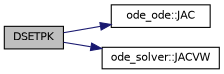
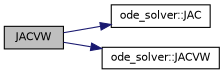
(161, 16) -> (161, 16)
(34, 38) -> (34, 38)
